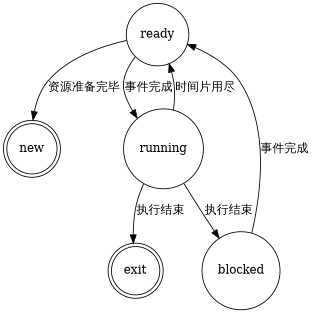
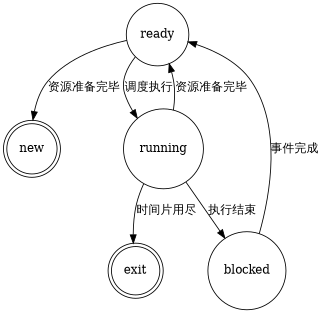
(149, 87) -> (149, 87)
(206, 87) -> (212, 87)
(161, 210) -> (167, 210)
